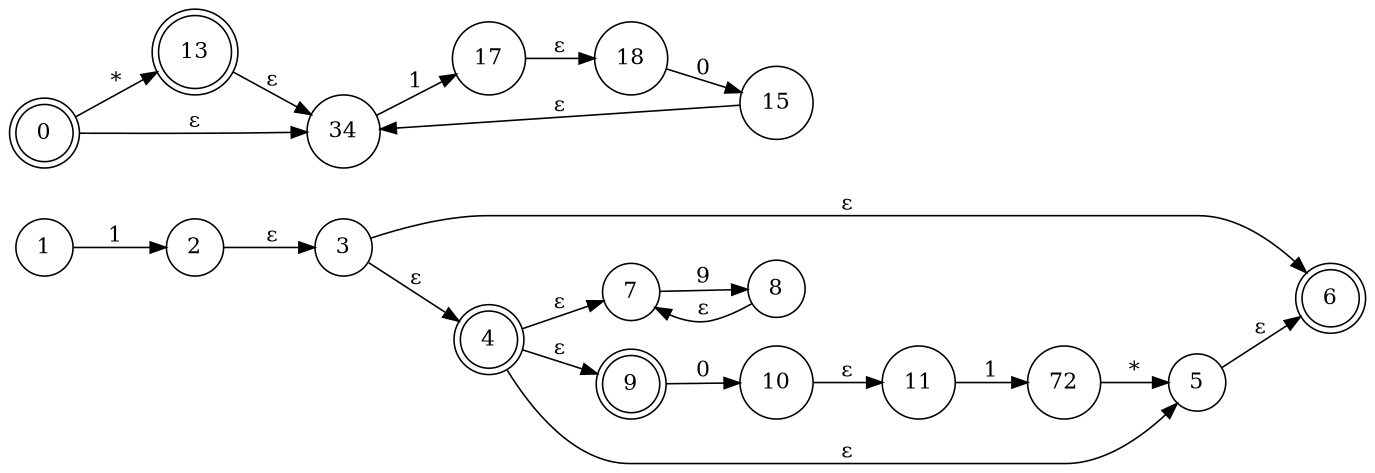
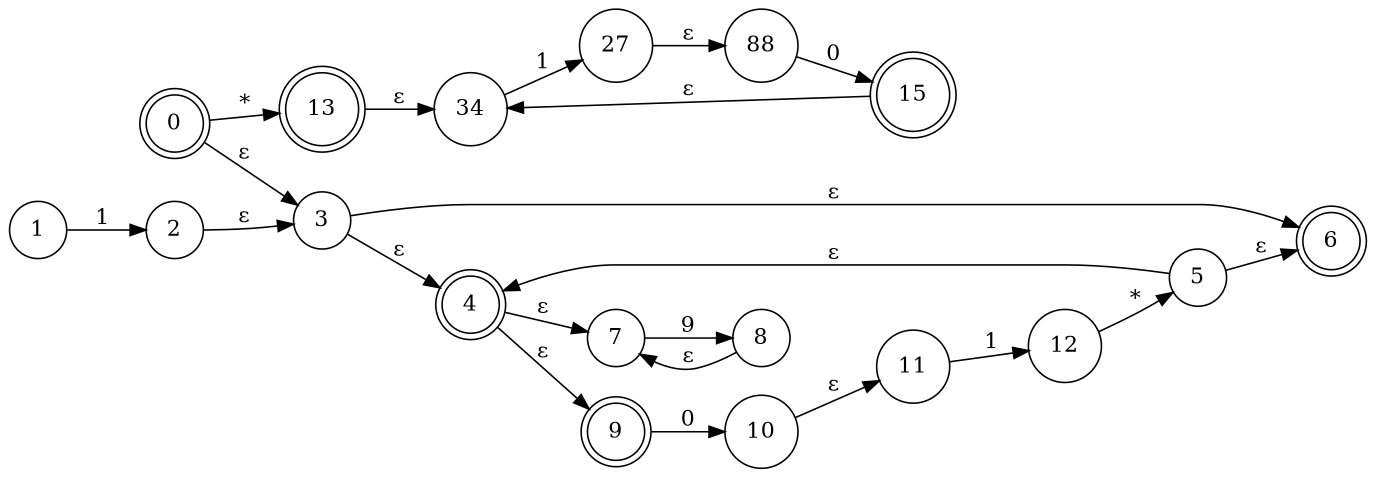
(489, 58) -> (616, 46)
(631, 58) -> (761, 46)
(777, 103) -> (913, 95)
(185, 133) -> (245, 169)
(1064, 383) -> (1065, 346)
(824, 464) -> (843, 265)
